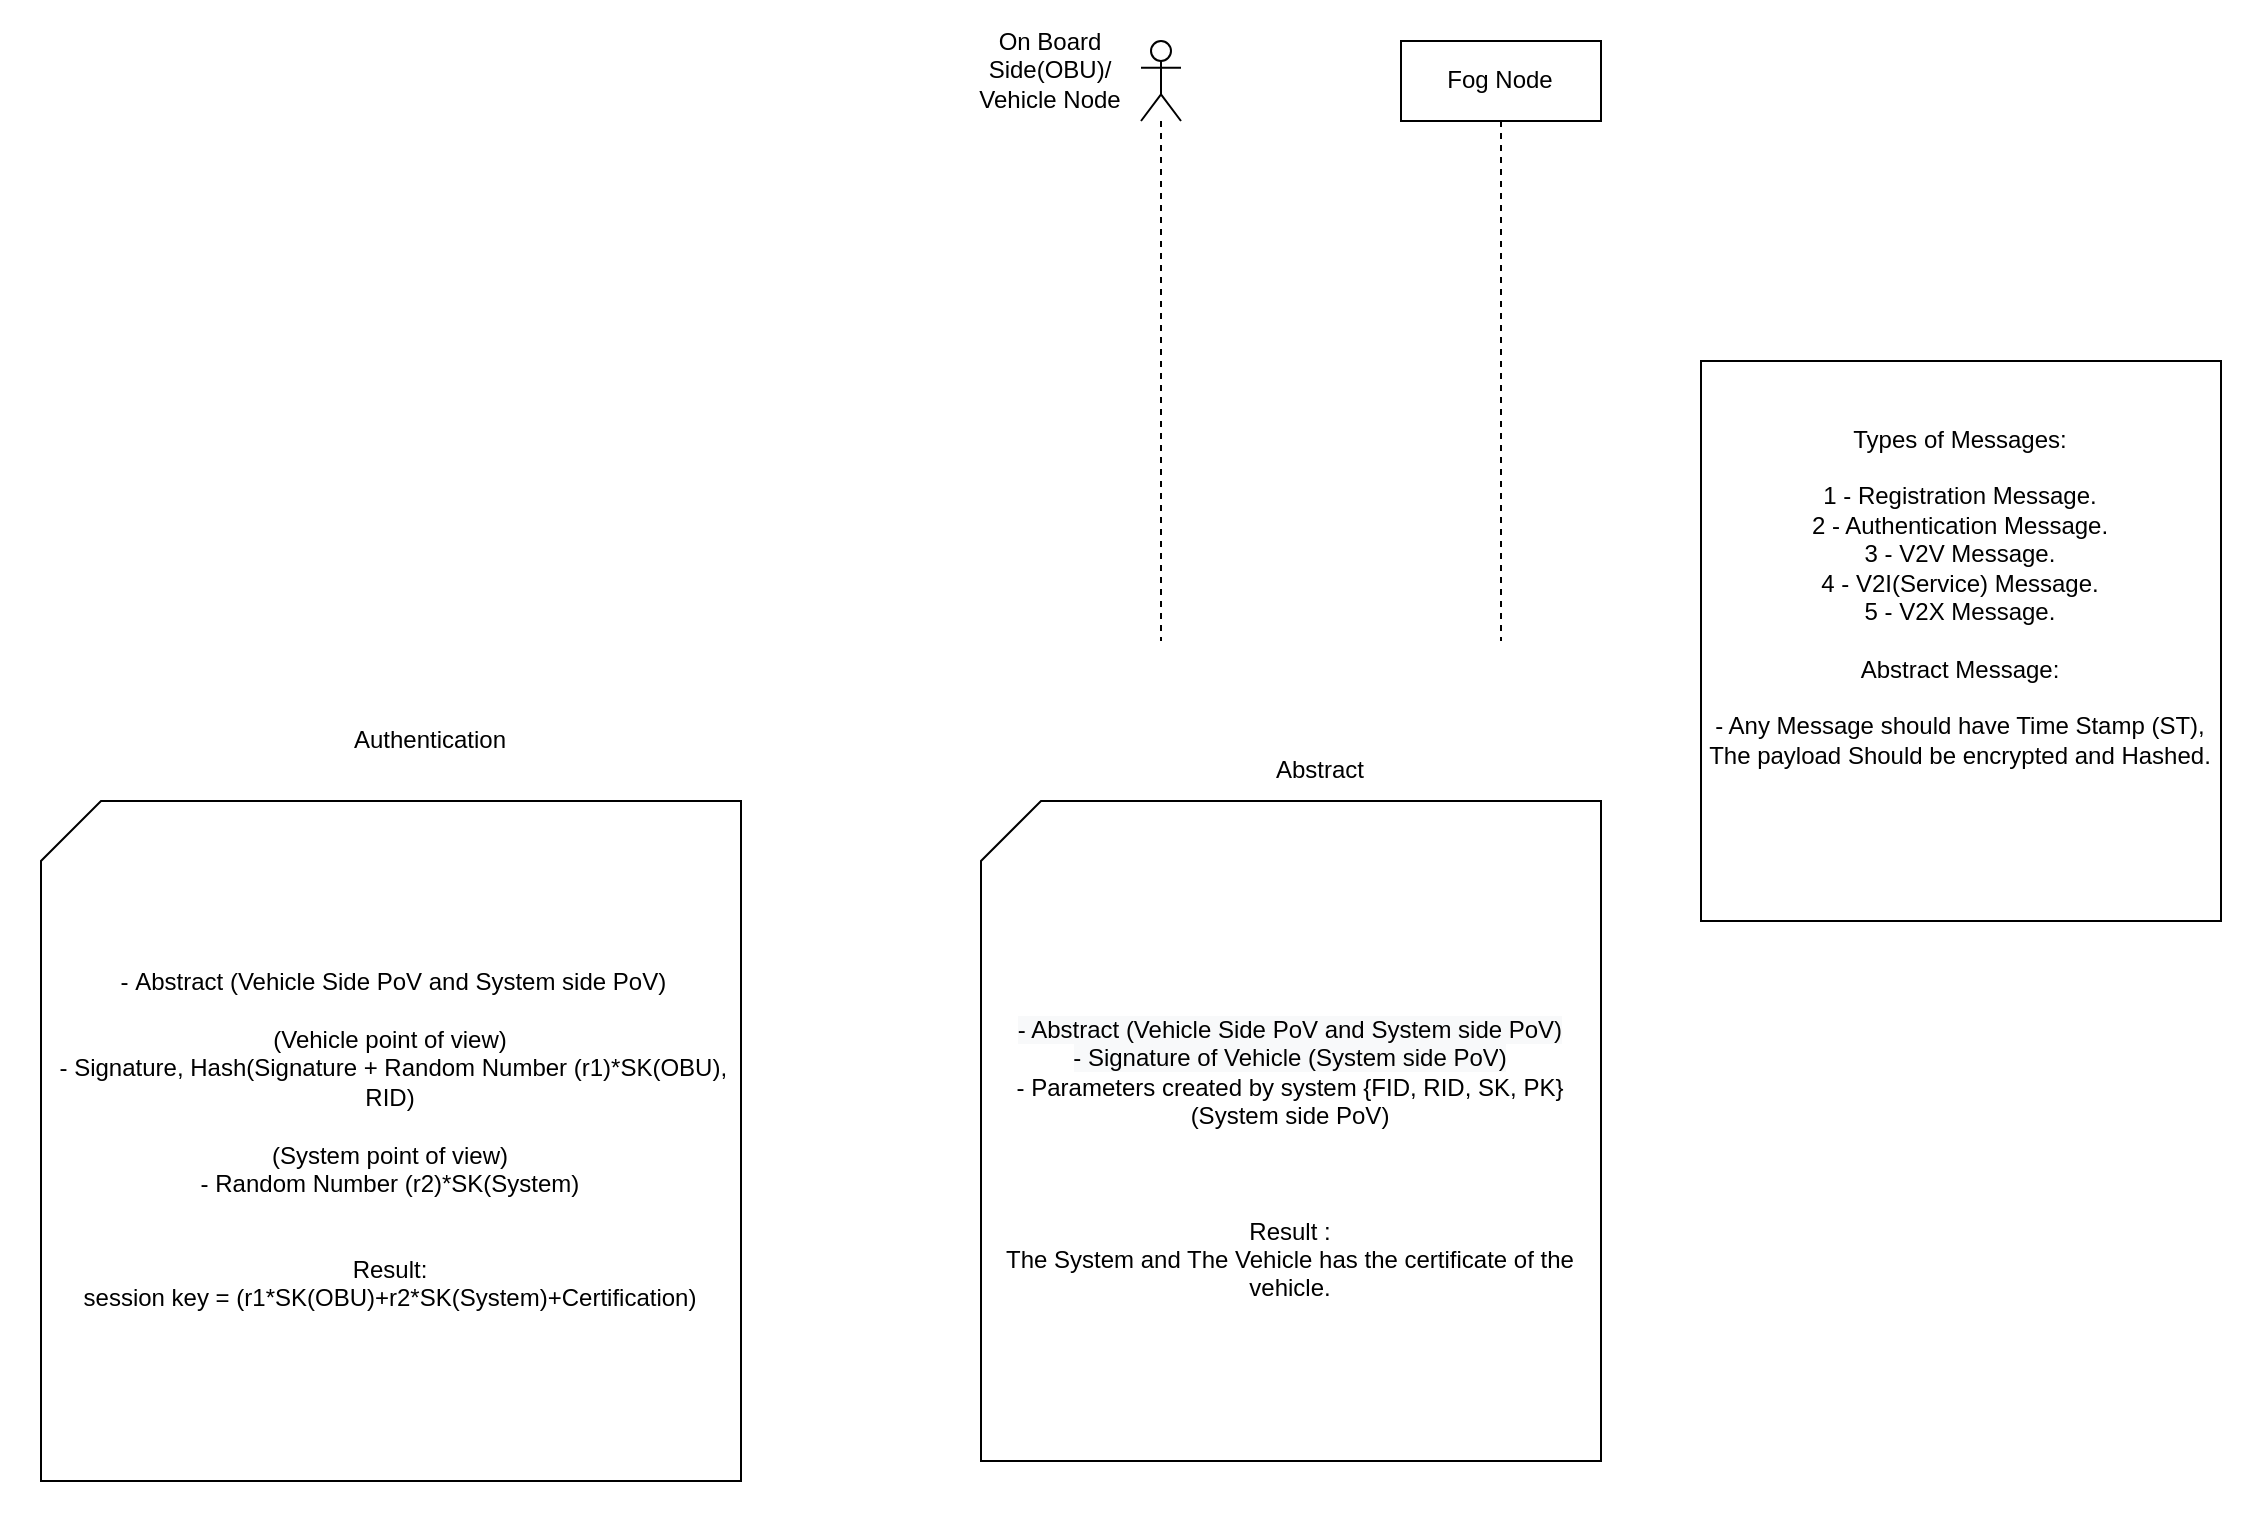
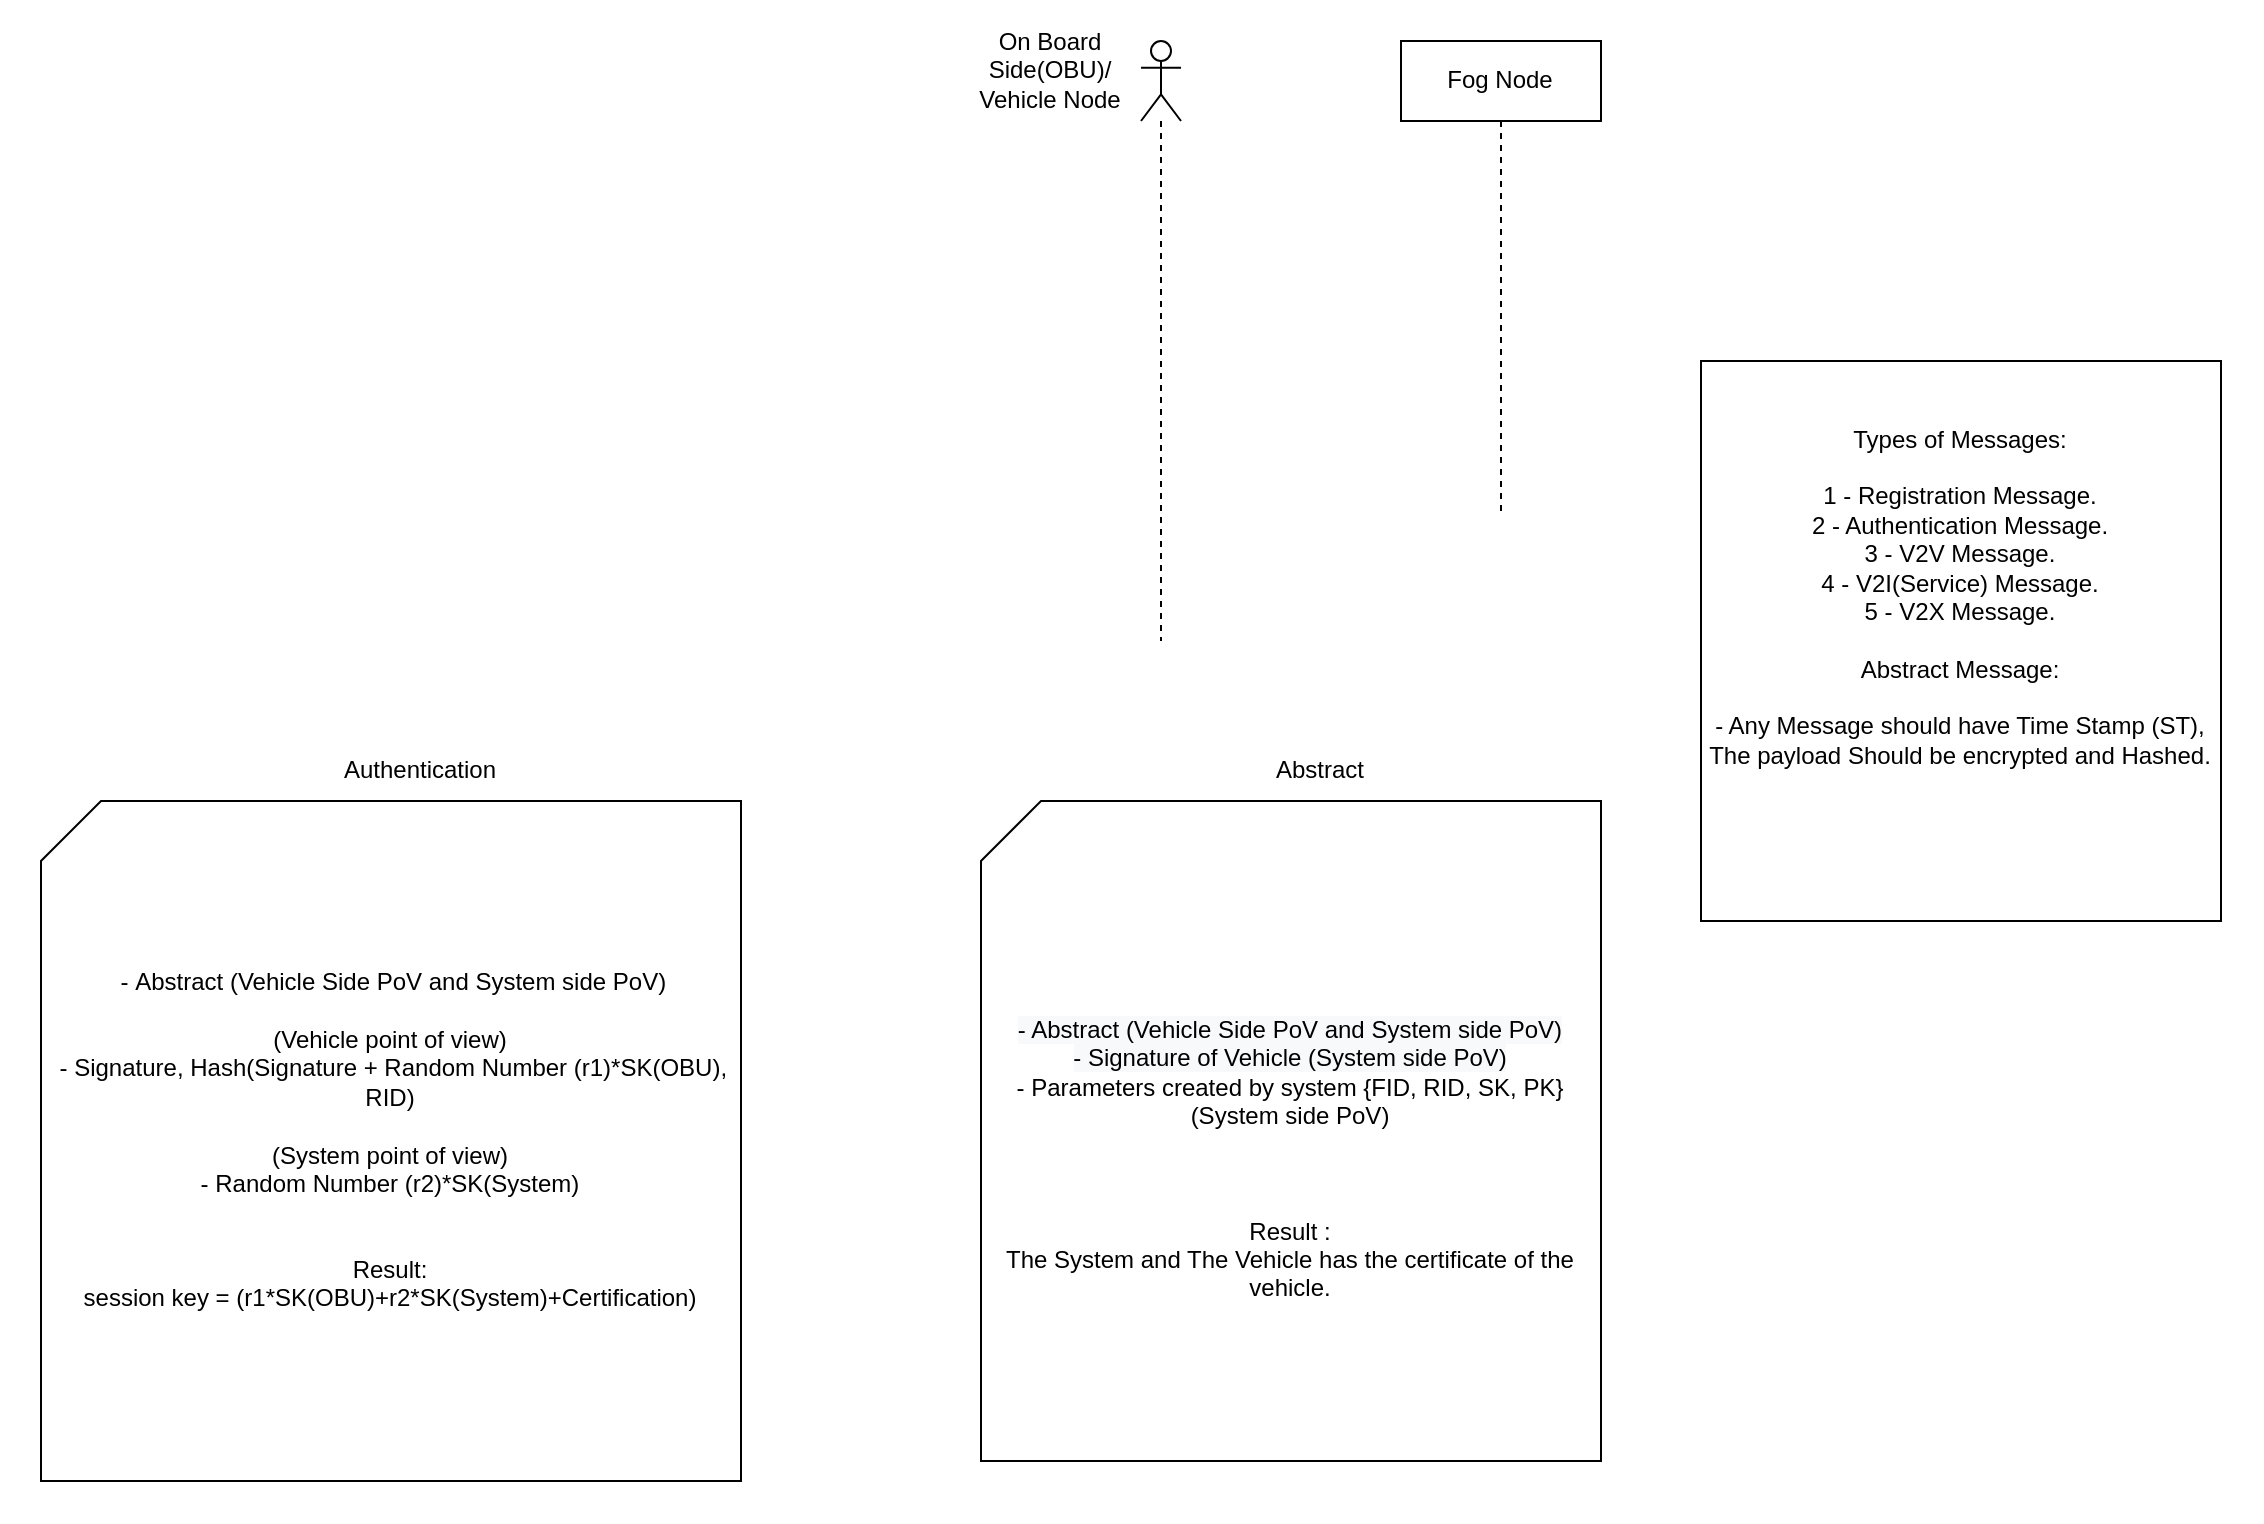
(1501, 341) -> (1501, 276)
(431, 741) -> (421, 771)
